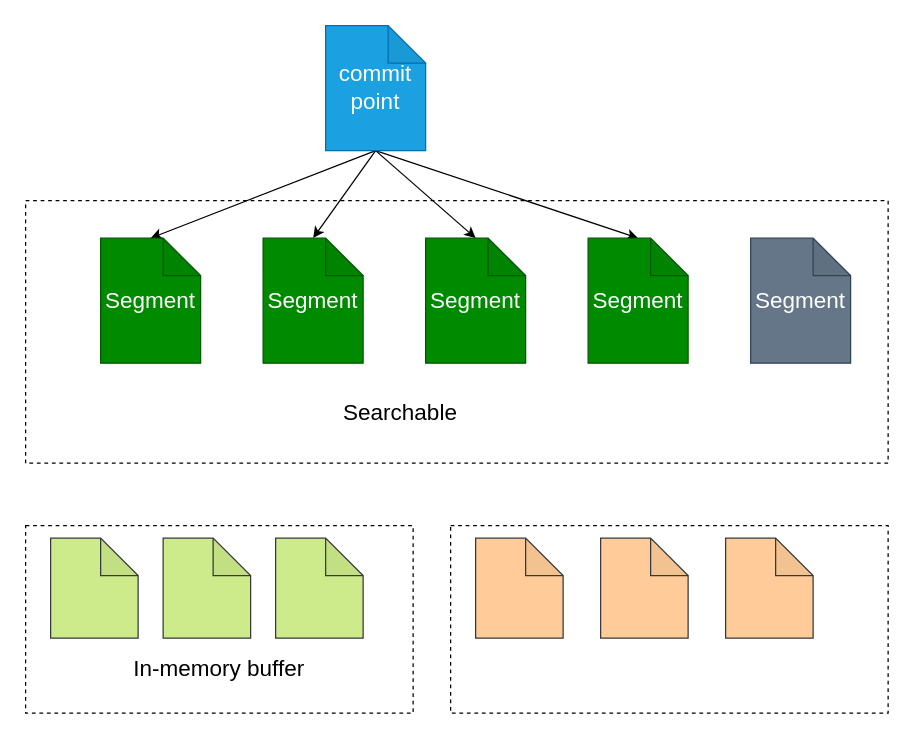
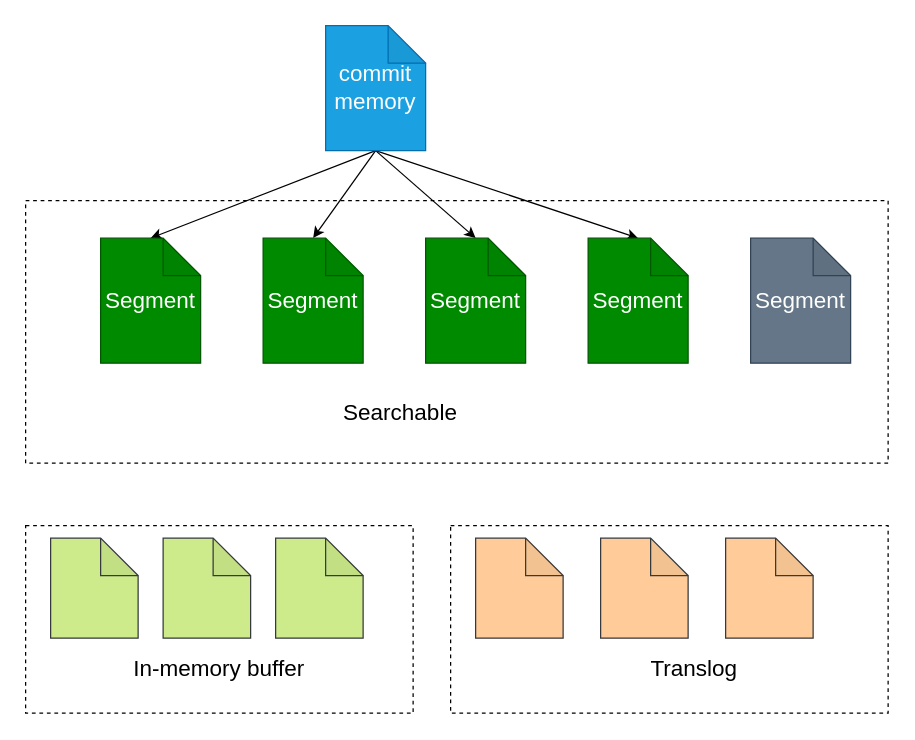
(376, 88) -> (376, 88)
none -> (694, 669)
